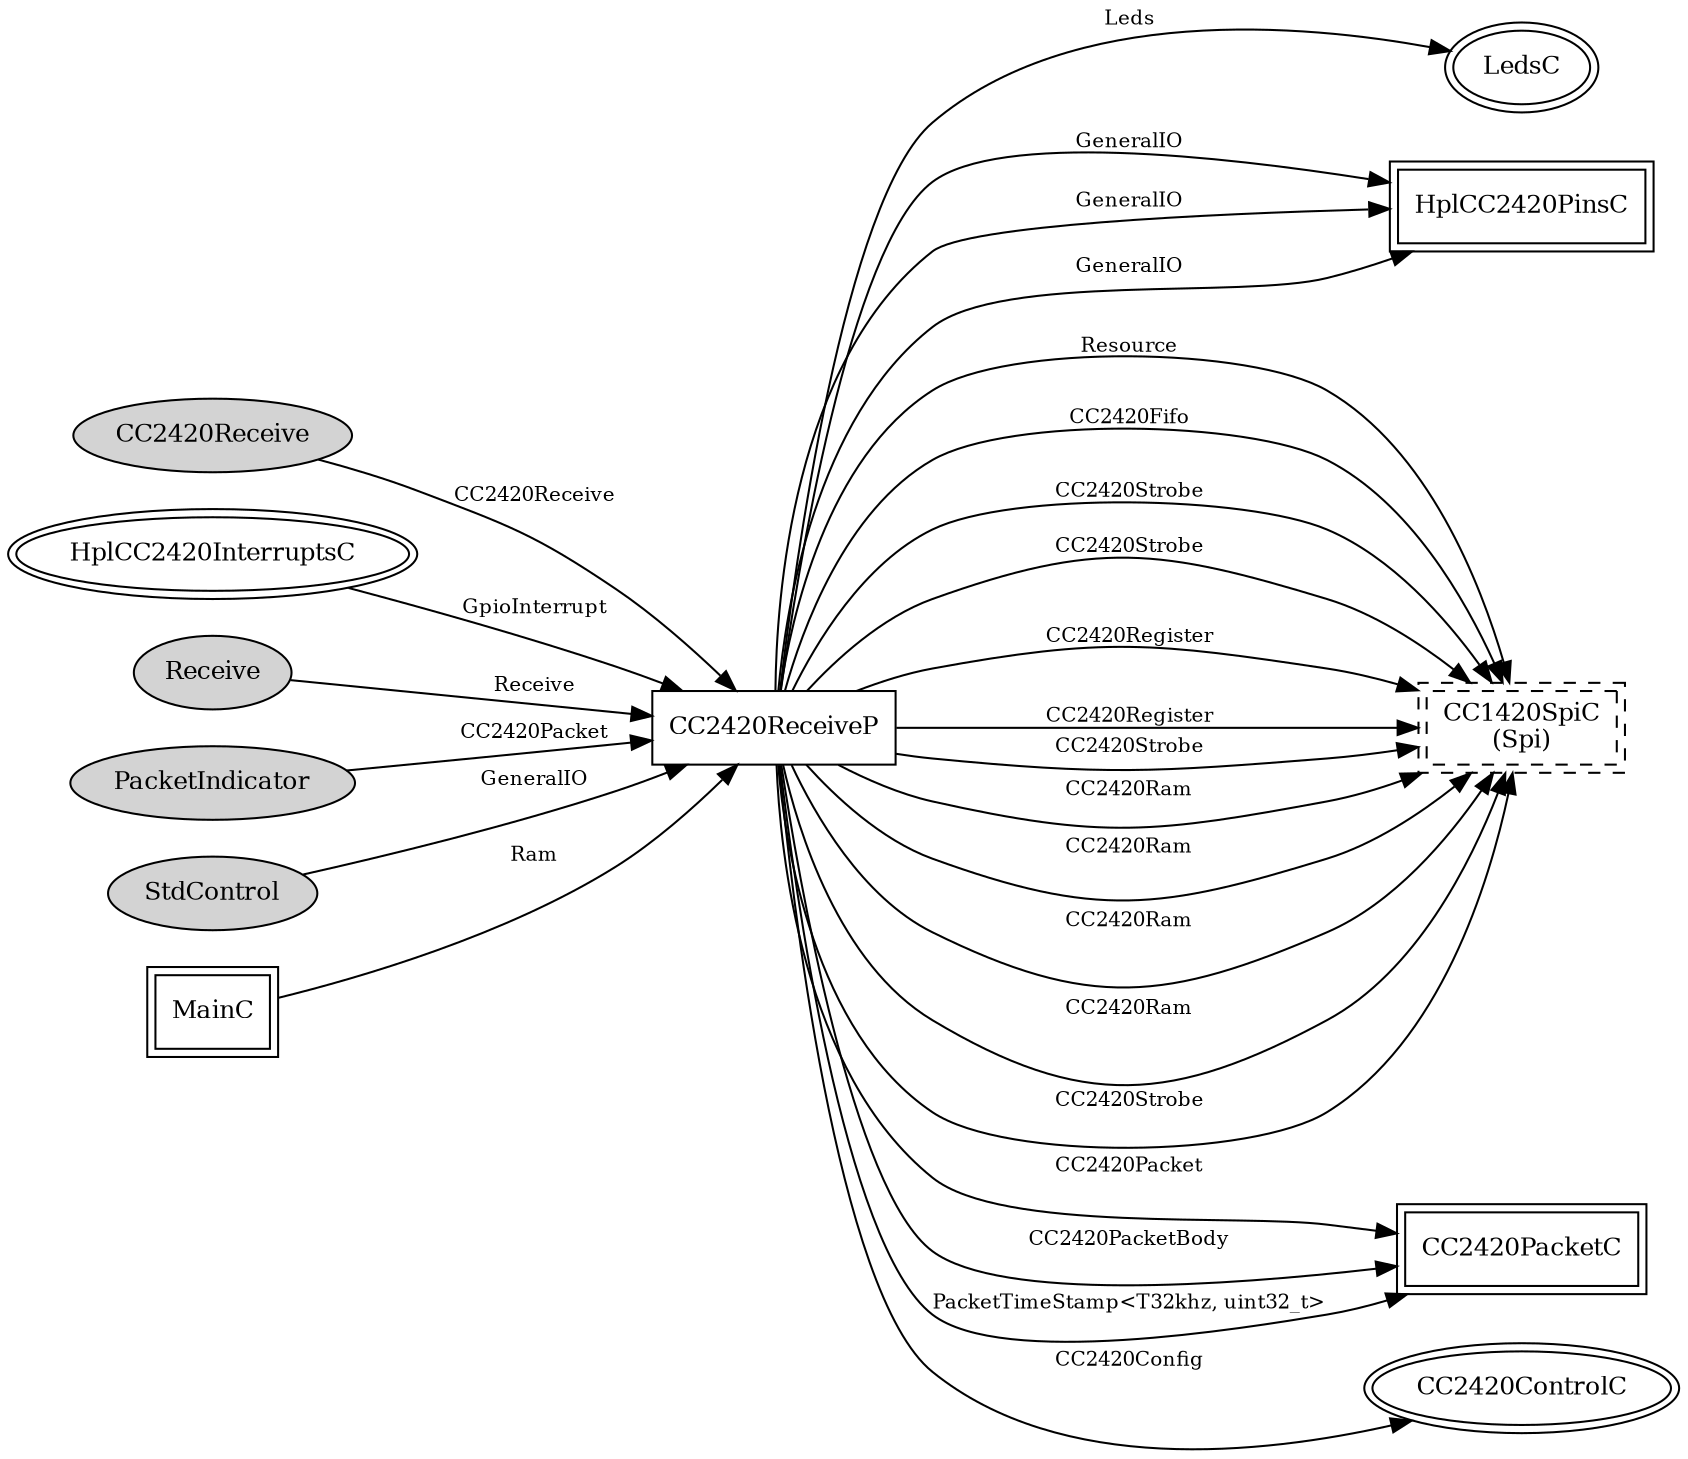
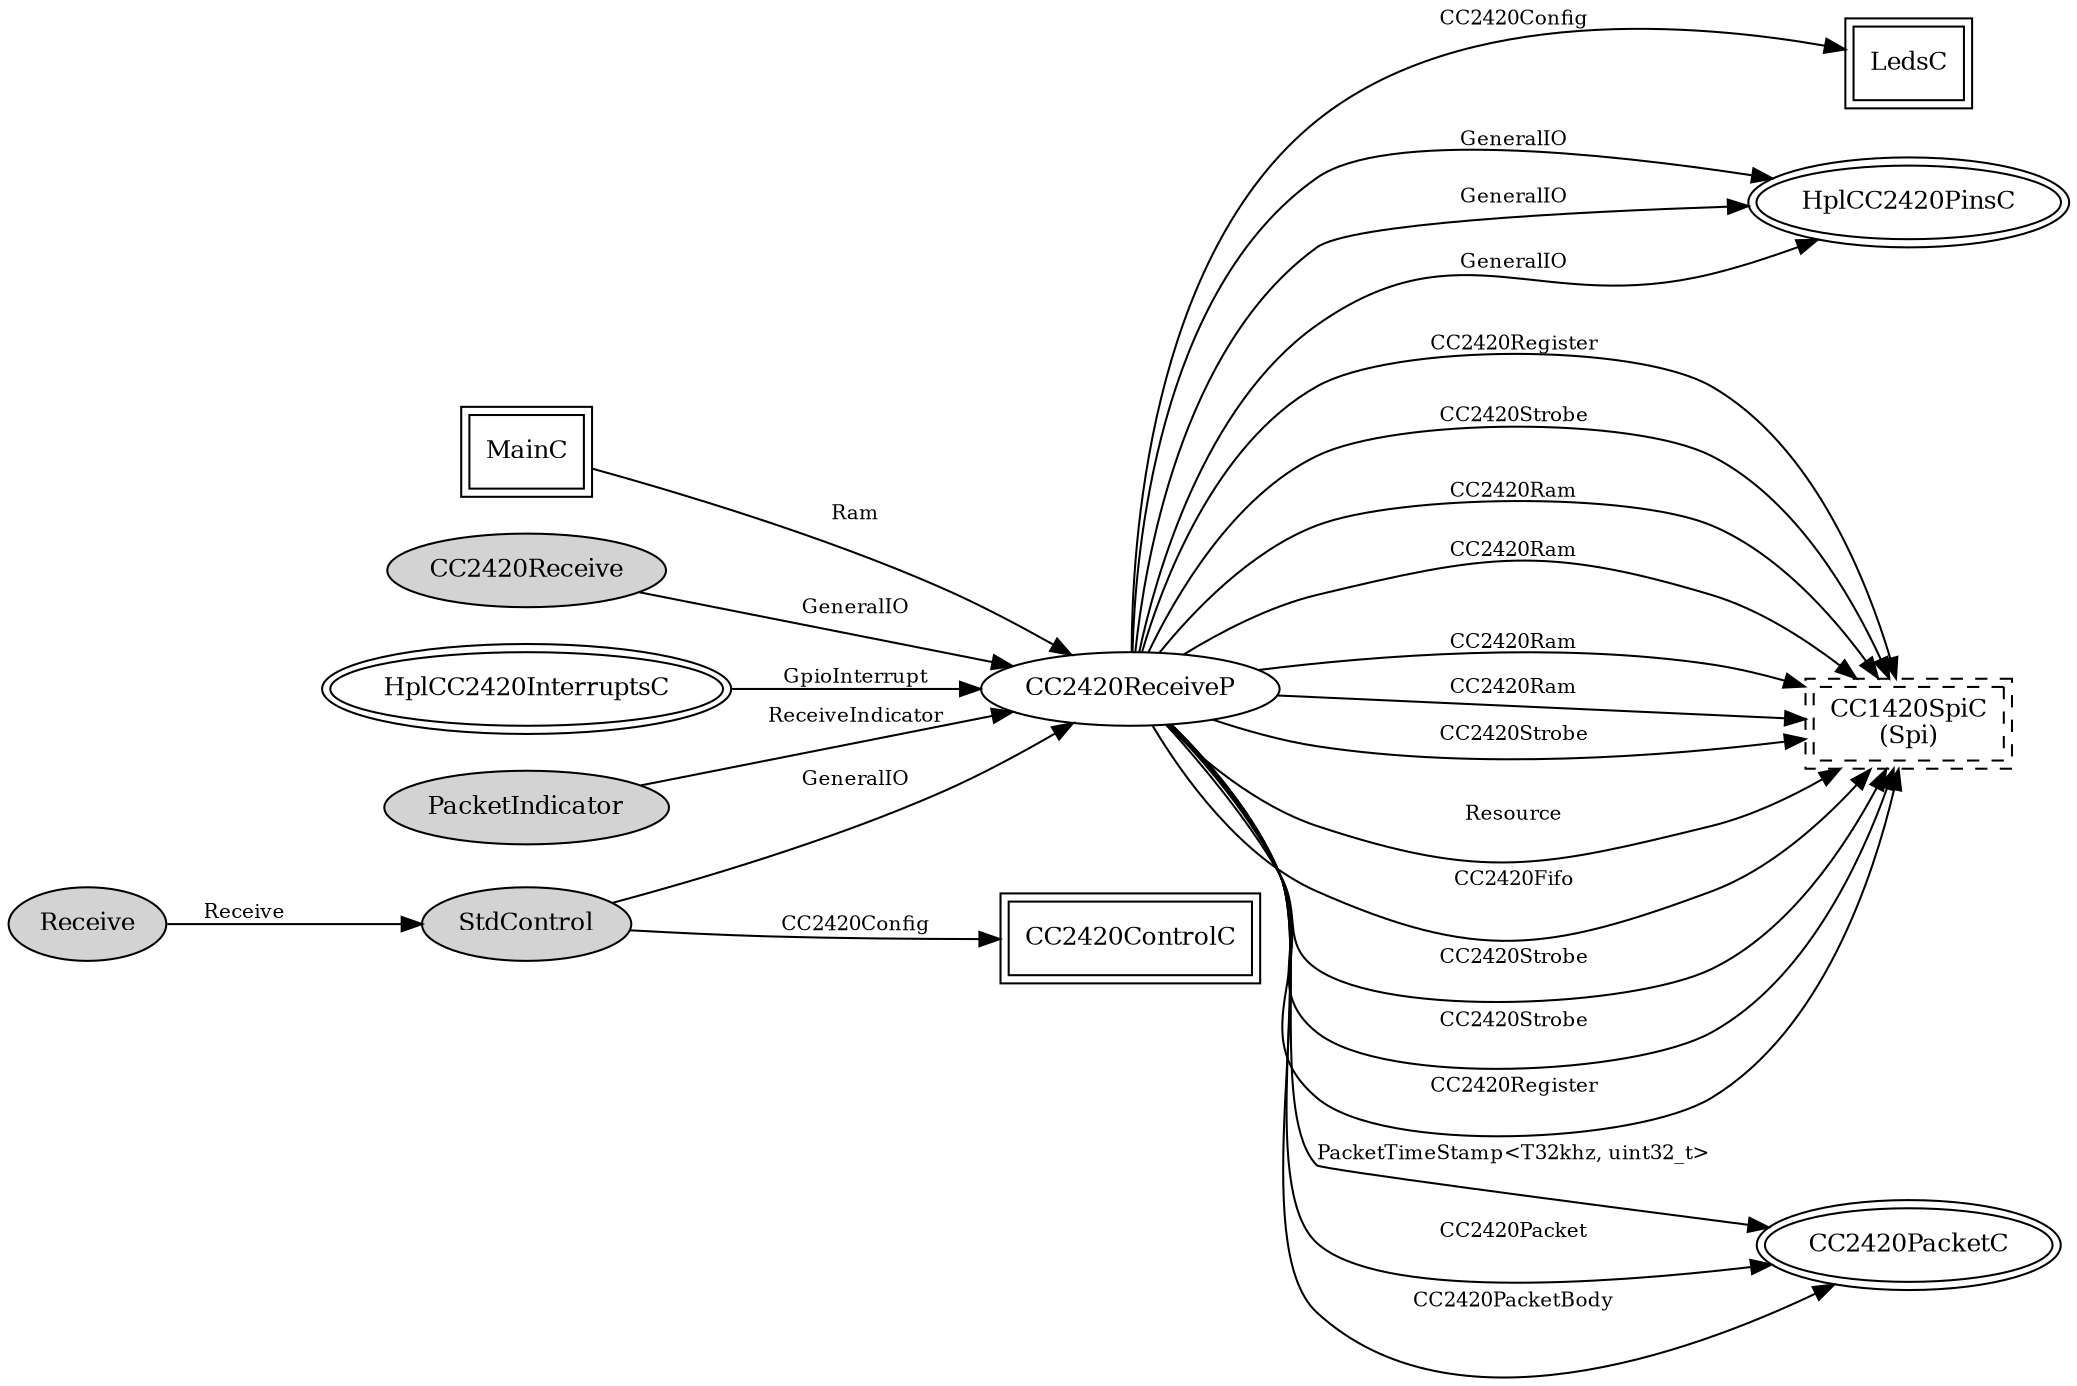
(1130, 19) -> (1514, 19)
(1522, 67) -> (1909, 63)
(1522, 206) -> (1909, 202)
(535, 496) -> (856, 608)
(461, 697) -> (284, 924)
(774, 728) -> (1130, 689)
(535, 733) -> (856, 717)
(1522, 1249) -> (1909, 1245)
(889, 1307) -> (805, 937)
(1522, 1388) -> (1130, 938)
